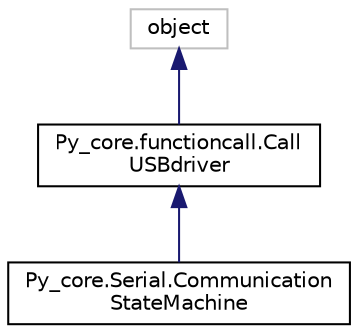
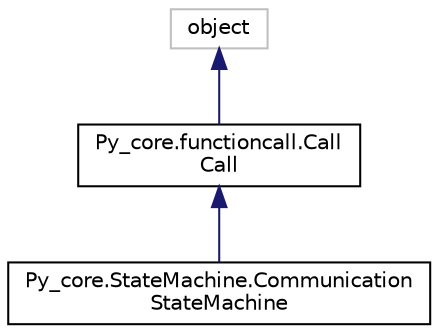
(179, 155) -> (219, 155)
(179, 293) -> (219, 293)
